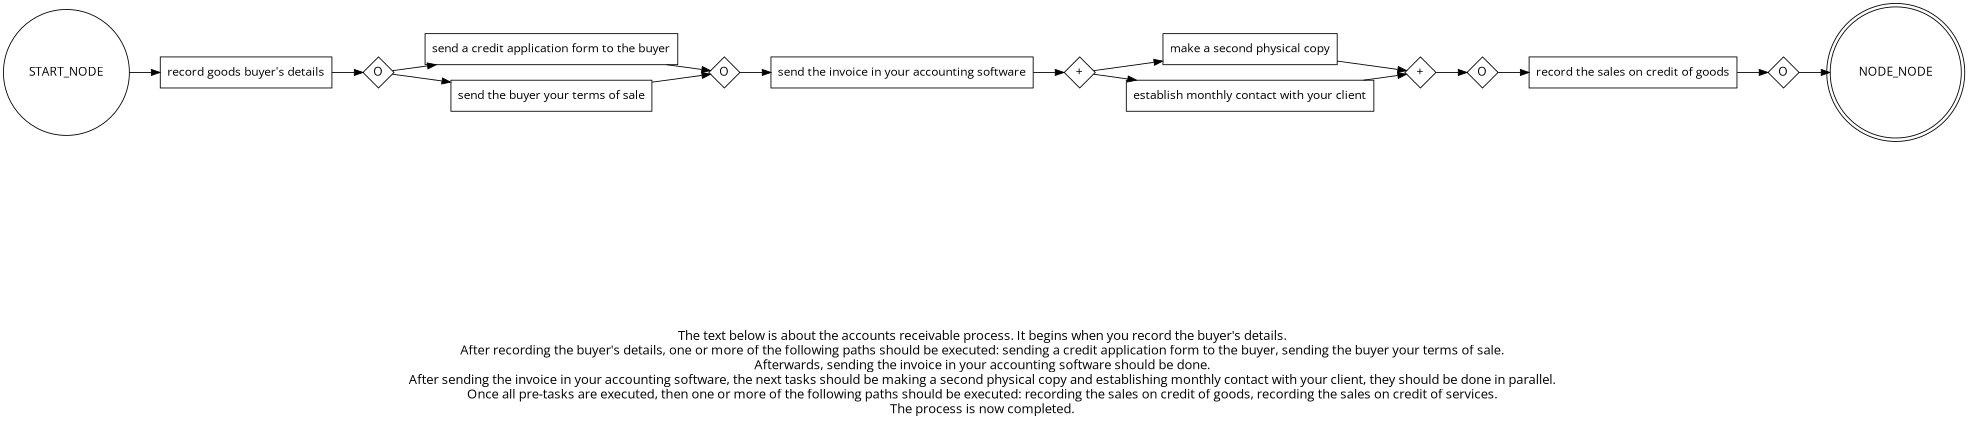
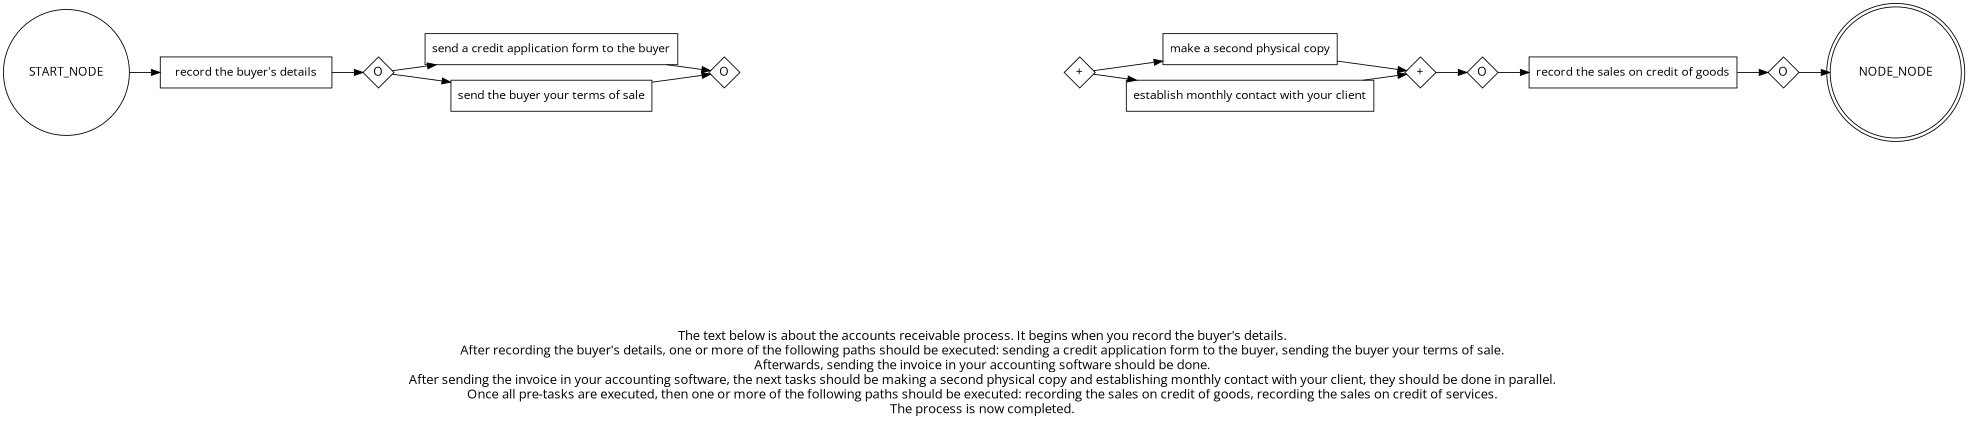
(246, 72) -> (246, 72)
(902, 72) -> none
